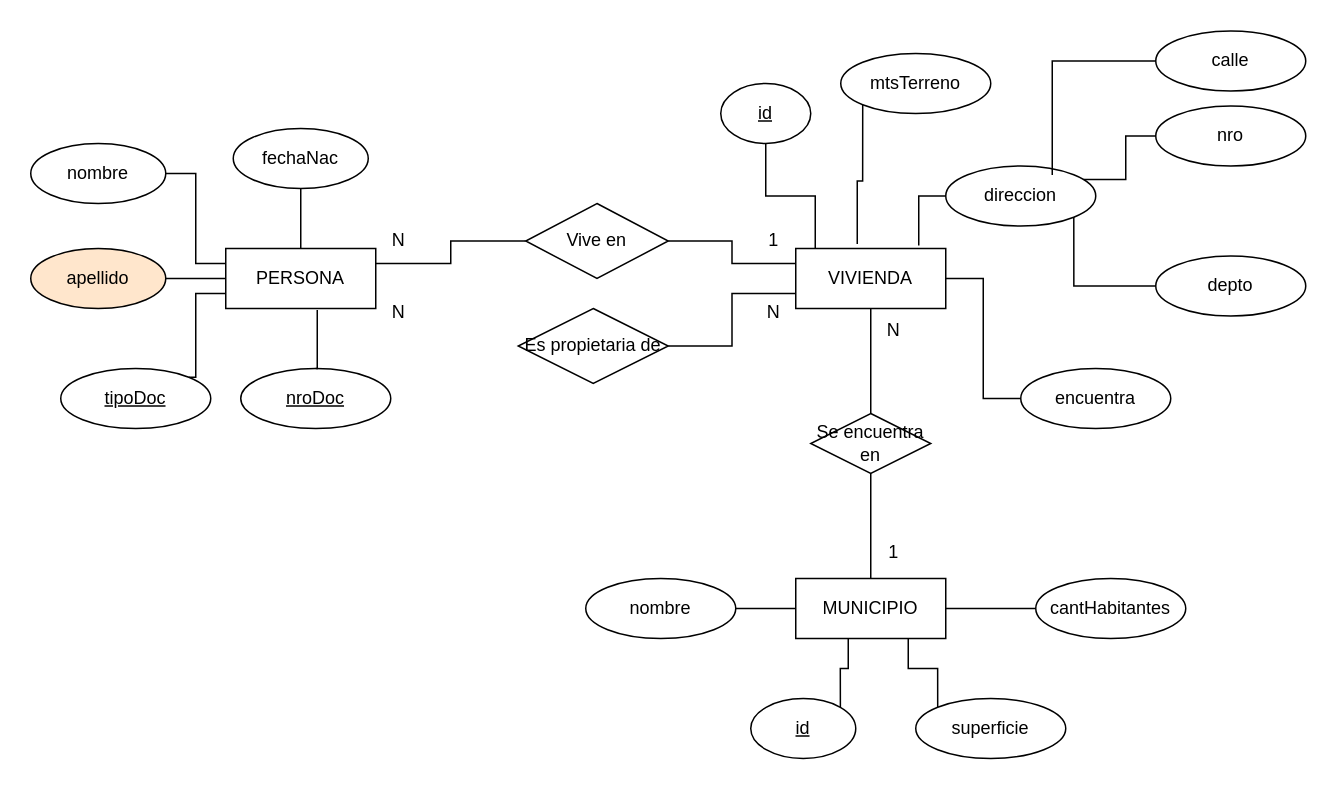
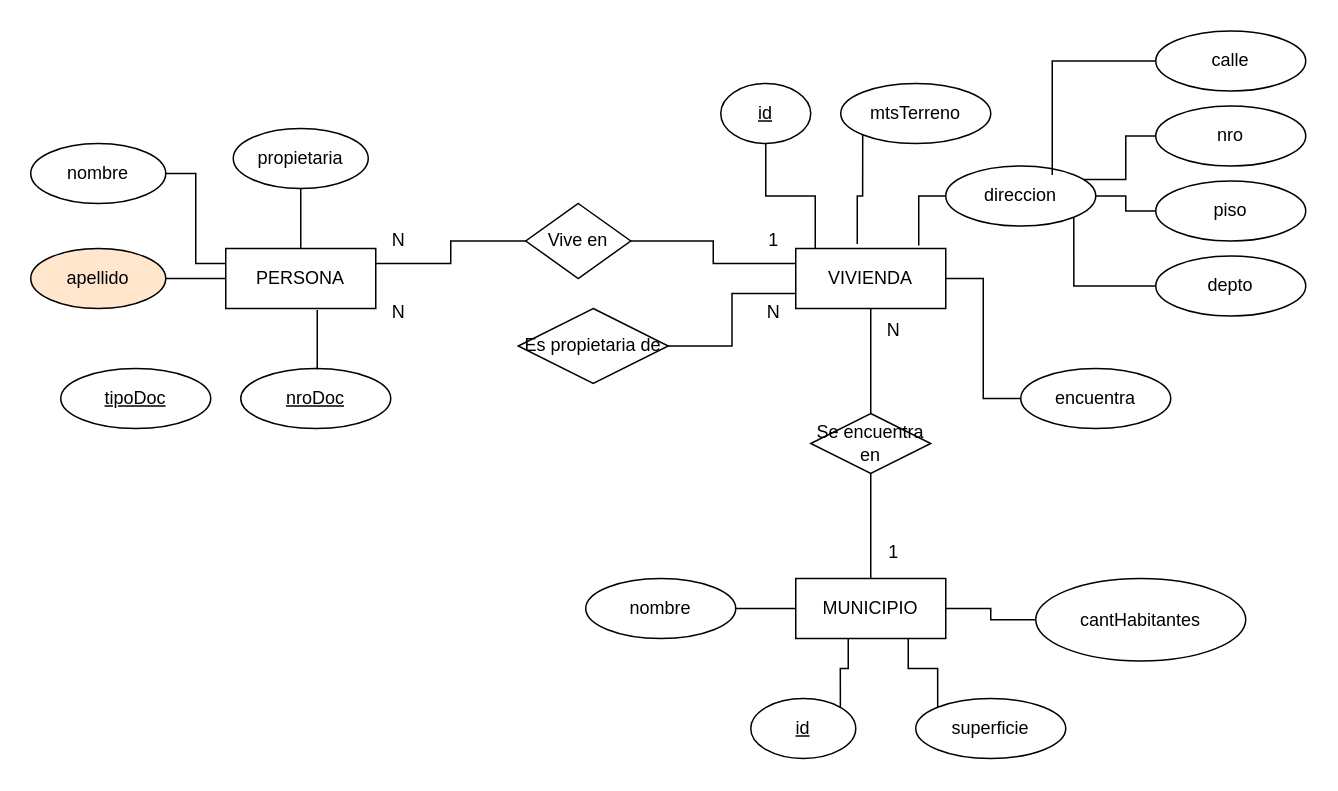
(916, 83) -> (916, 113)
(301, 158) -> (301, 158)
none -> (1126, 204)
none -> (1231, 211)
(597, 241) -> (578, 241)
(196, 324) -> none
(1111, 608) -> (1141, 620)
